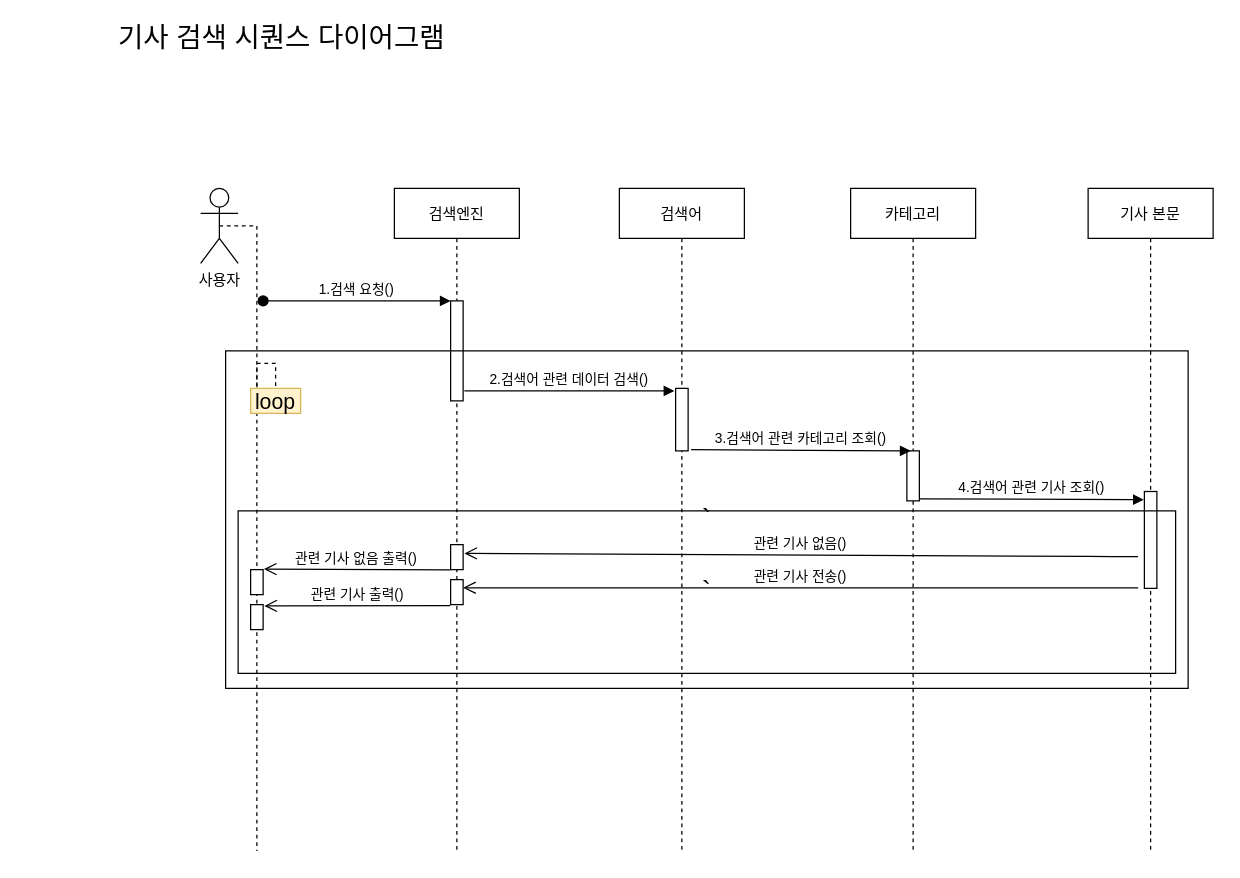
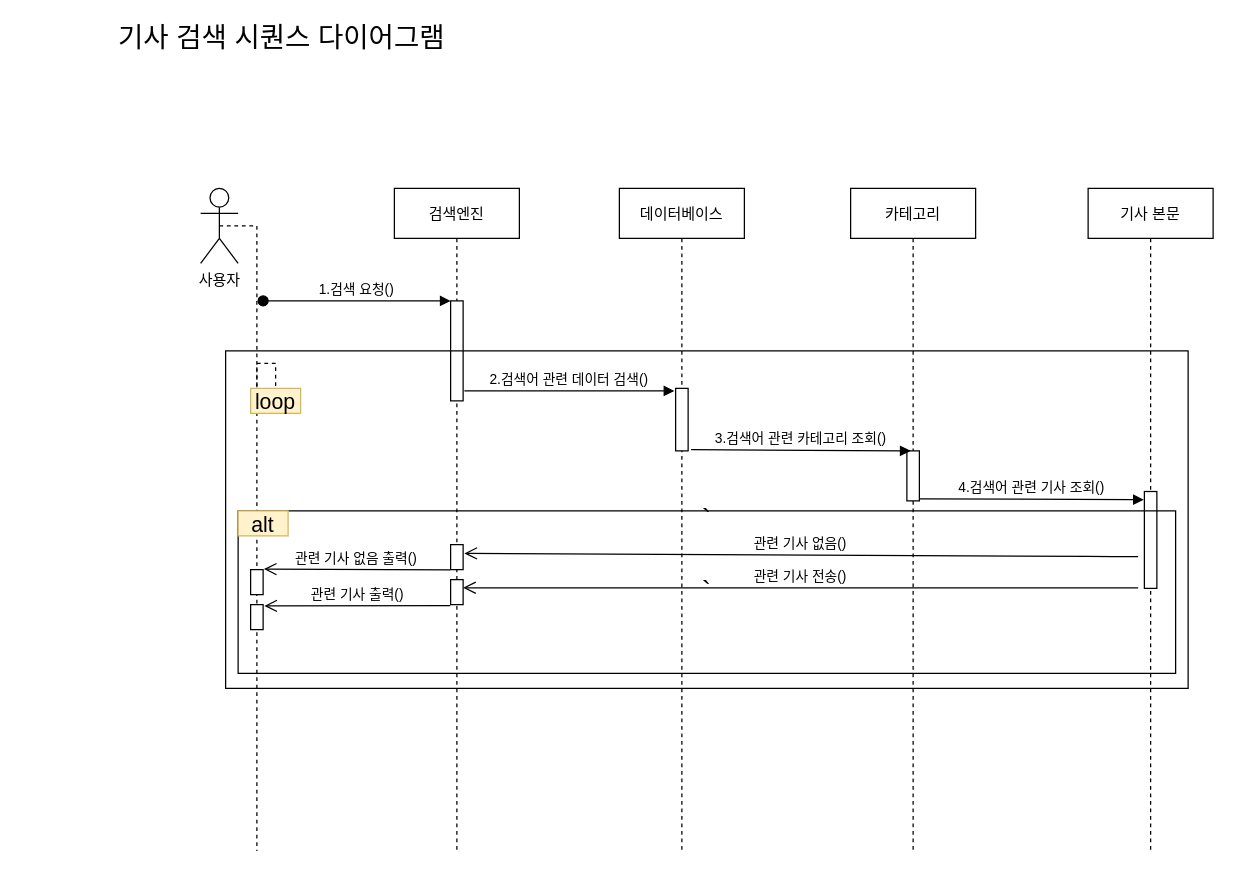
(681, 214) -> (681, 214)
none -> (263, 523)
